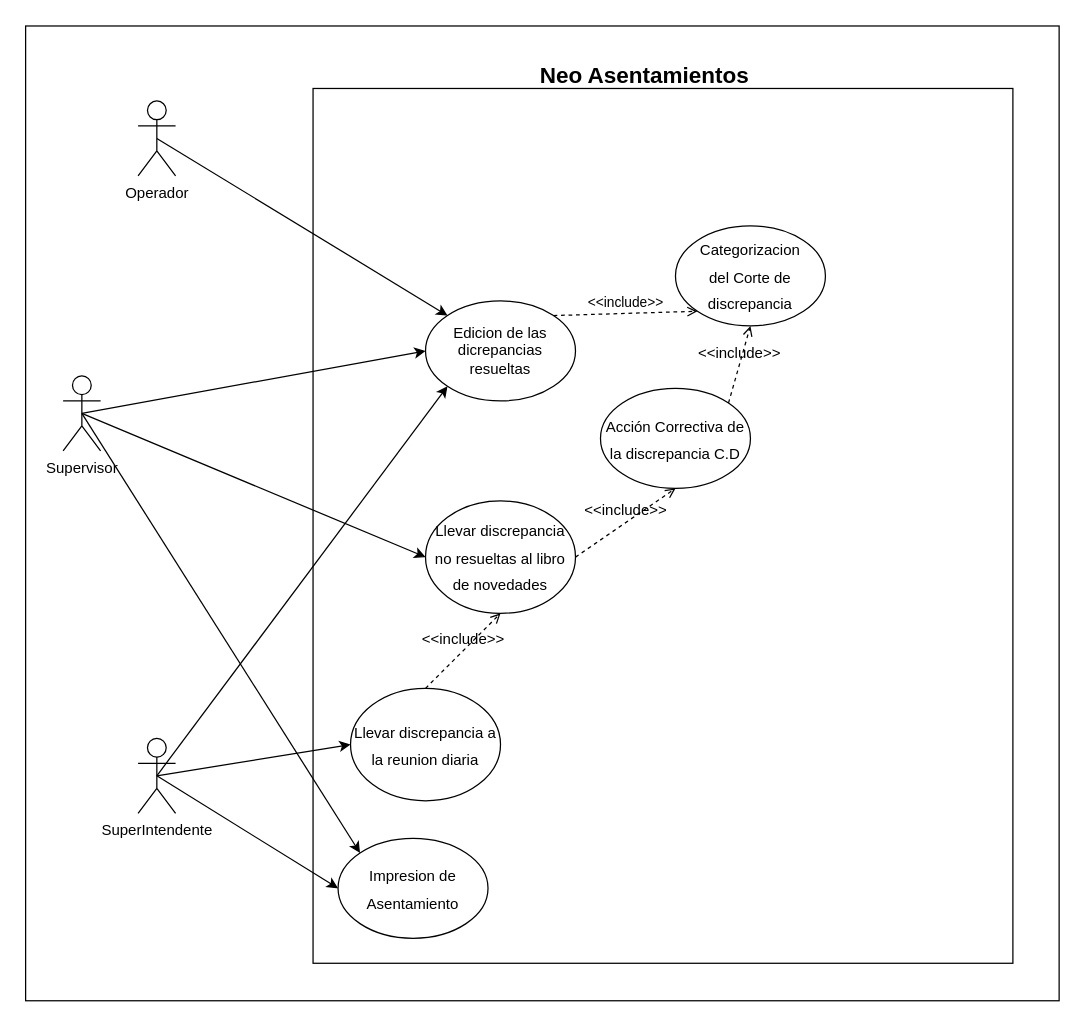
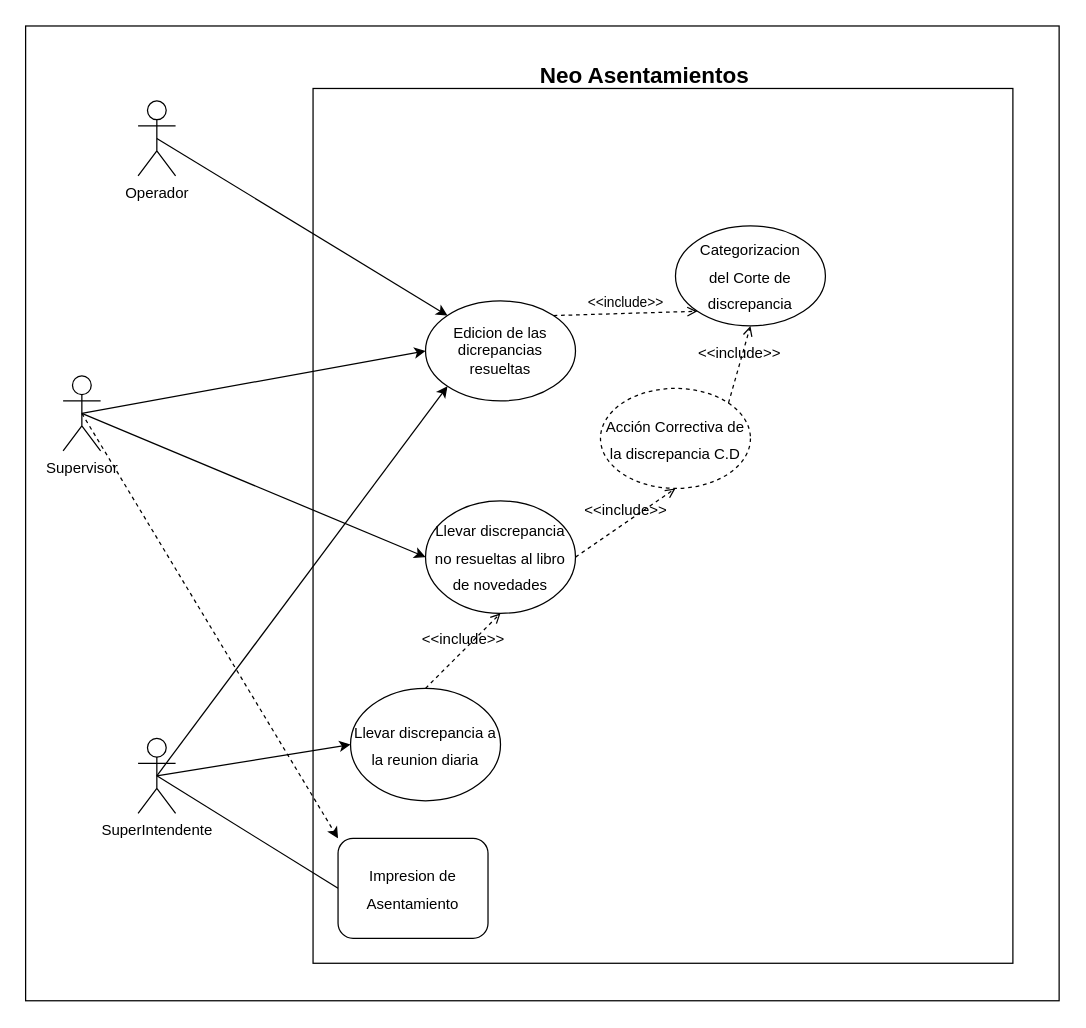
(676, 438) -> (676, 438)
(220, 631) -> (209, 624)
(330, 883) -> (333, 885)
(413, 888) -> (413, 888)
